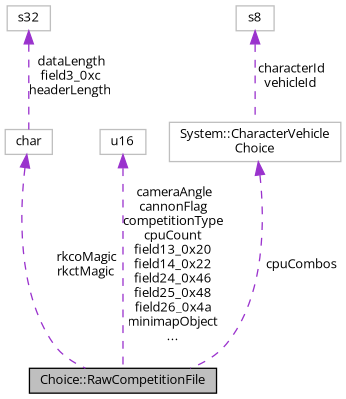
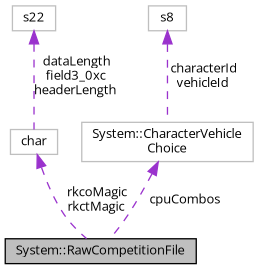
(29, 18) -> (34, 18)
(123, 142) -> none
(123, 381) -> (101, 251)
